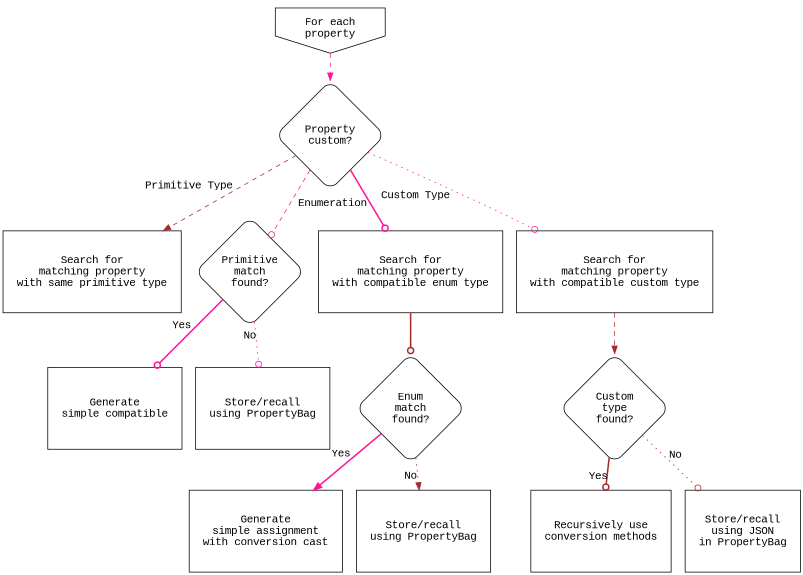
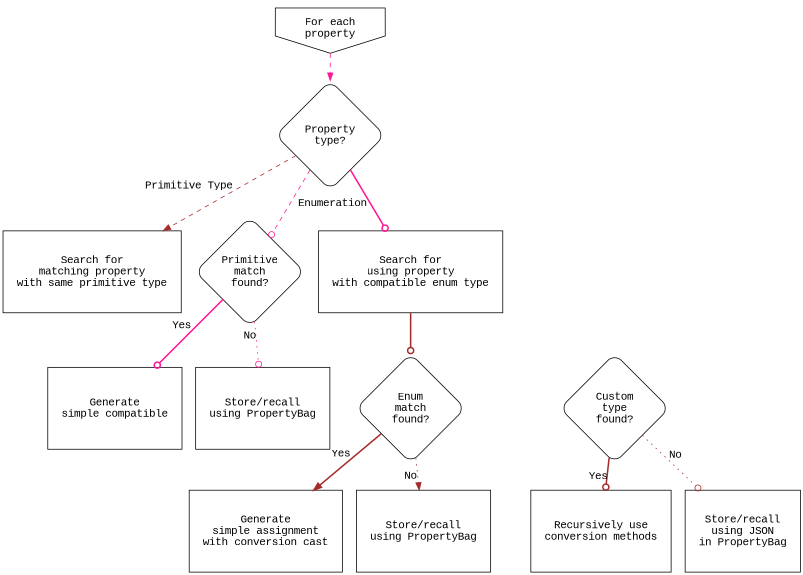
(330, 135) -> (330, 135)
(411, 272) -> (411, 272)
(615, 272) -> none
(351, 459) -> (351, 459)
